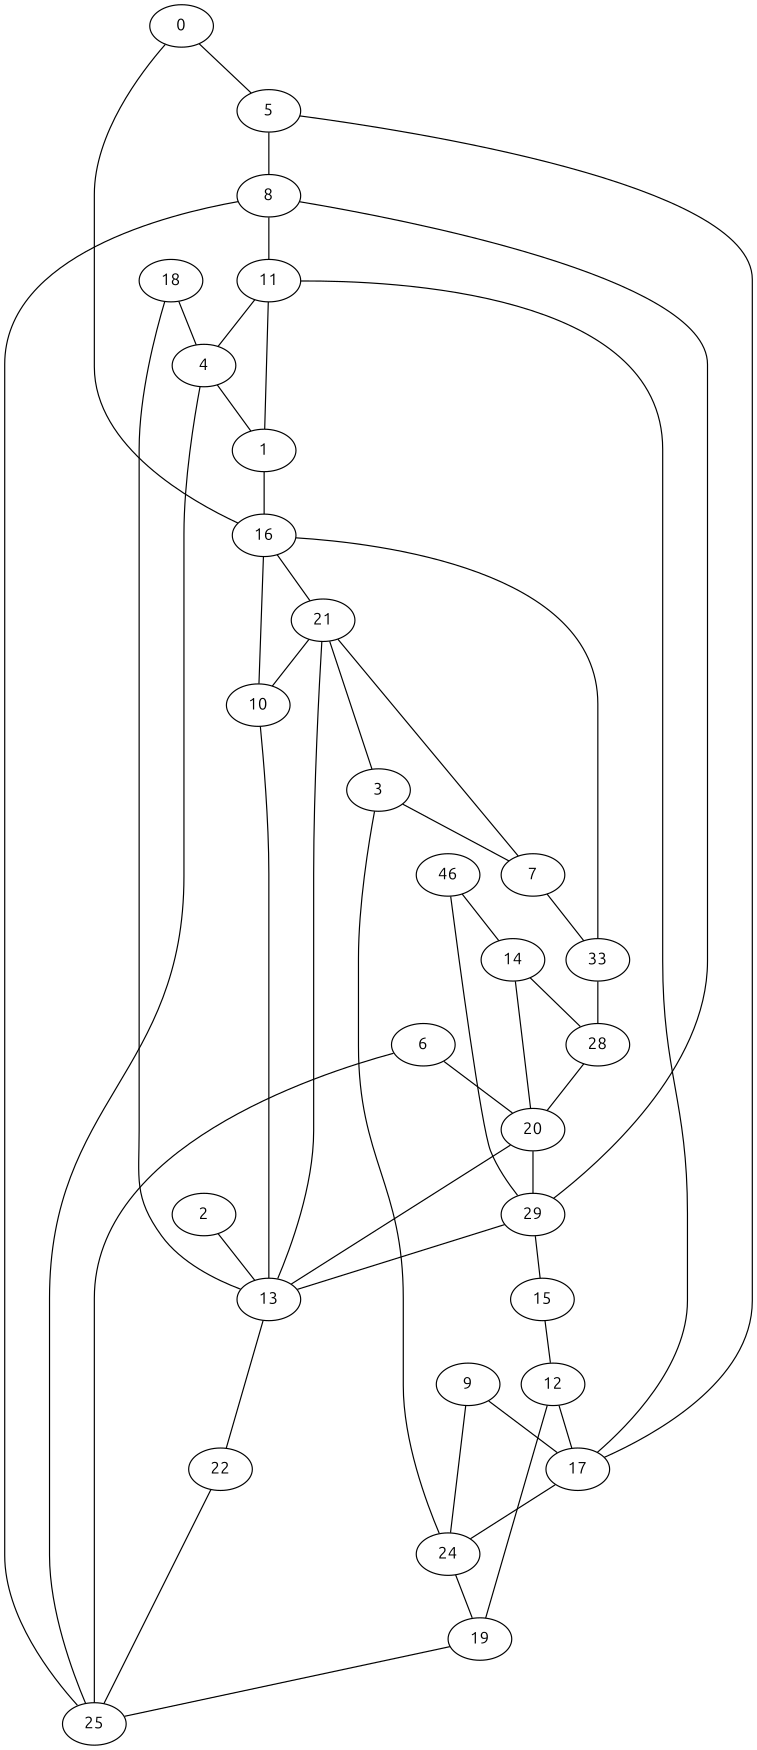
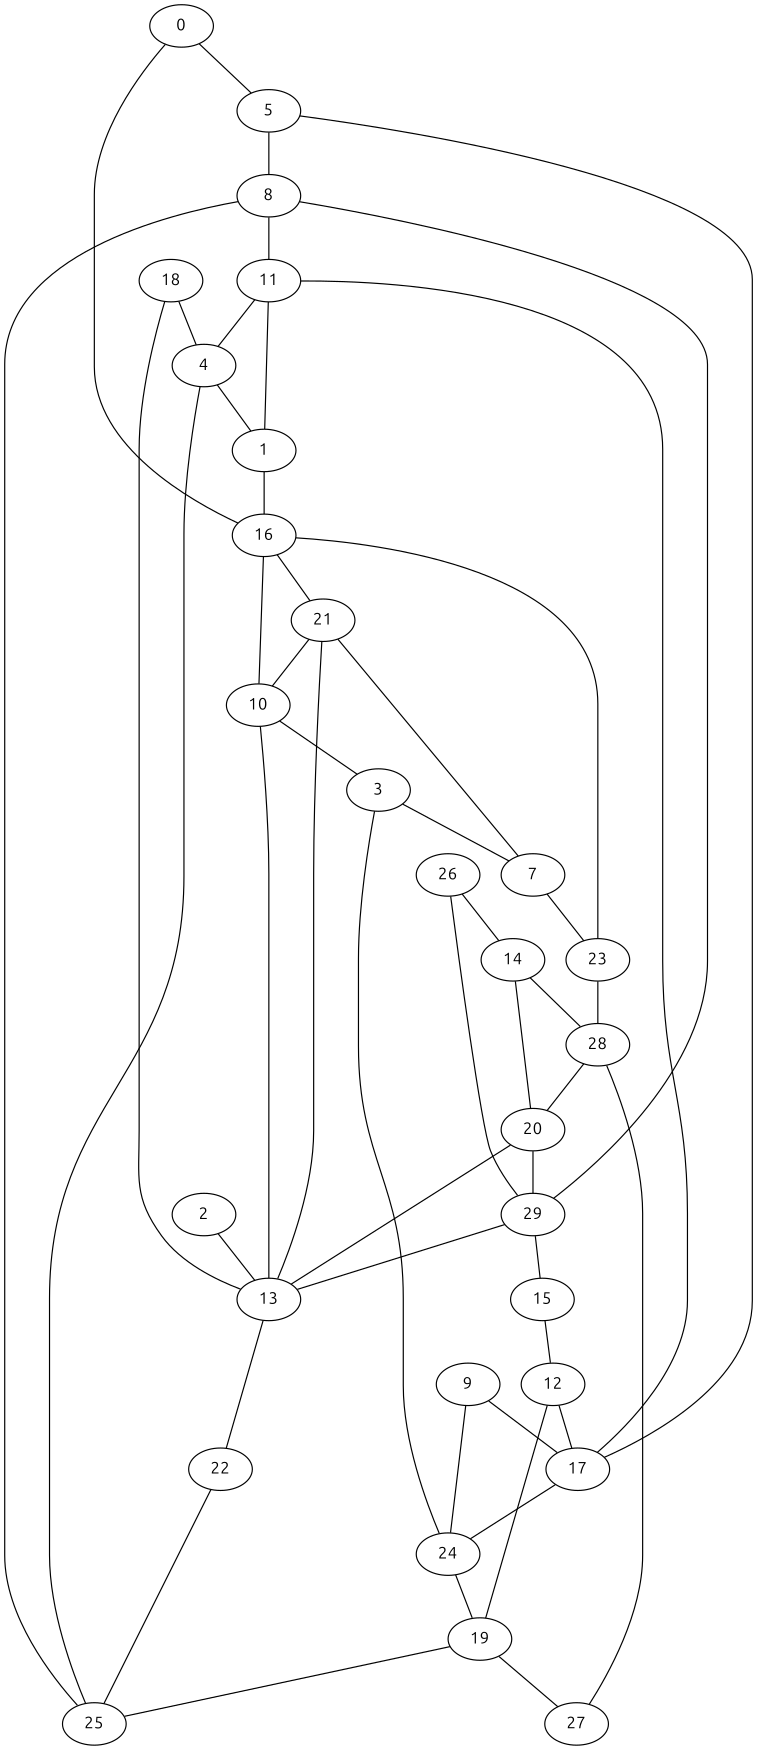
(351, 705) -> (324, 752)
(448, 875) -> (448, 875)
(598, 960) -> (598, 960)
(423, 1045) -> none
none -> (577, 1724)
